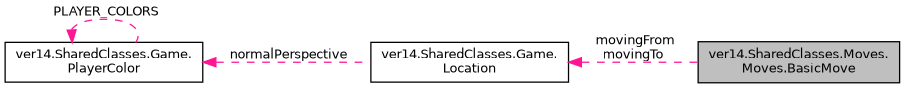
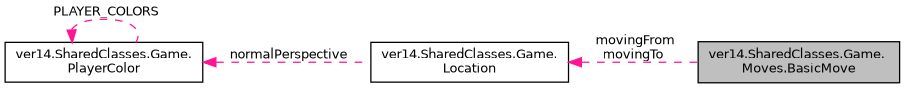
(799, 62) -> (799, 62)
